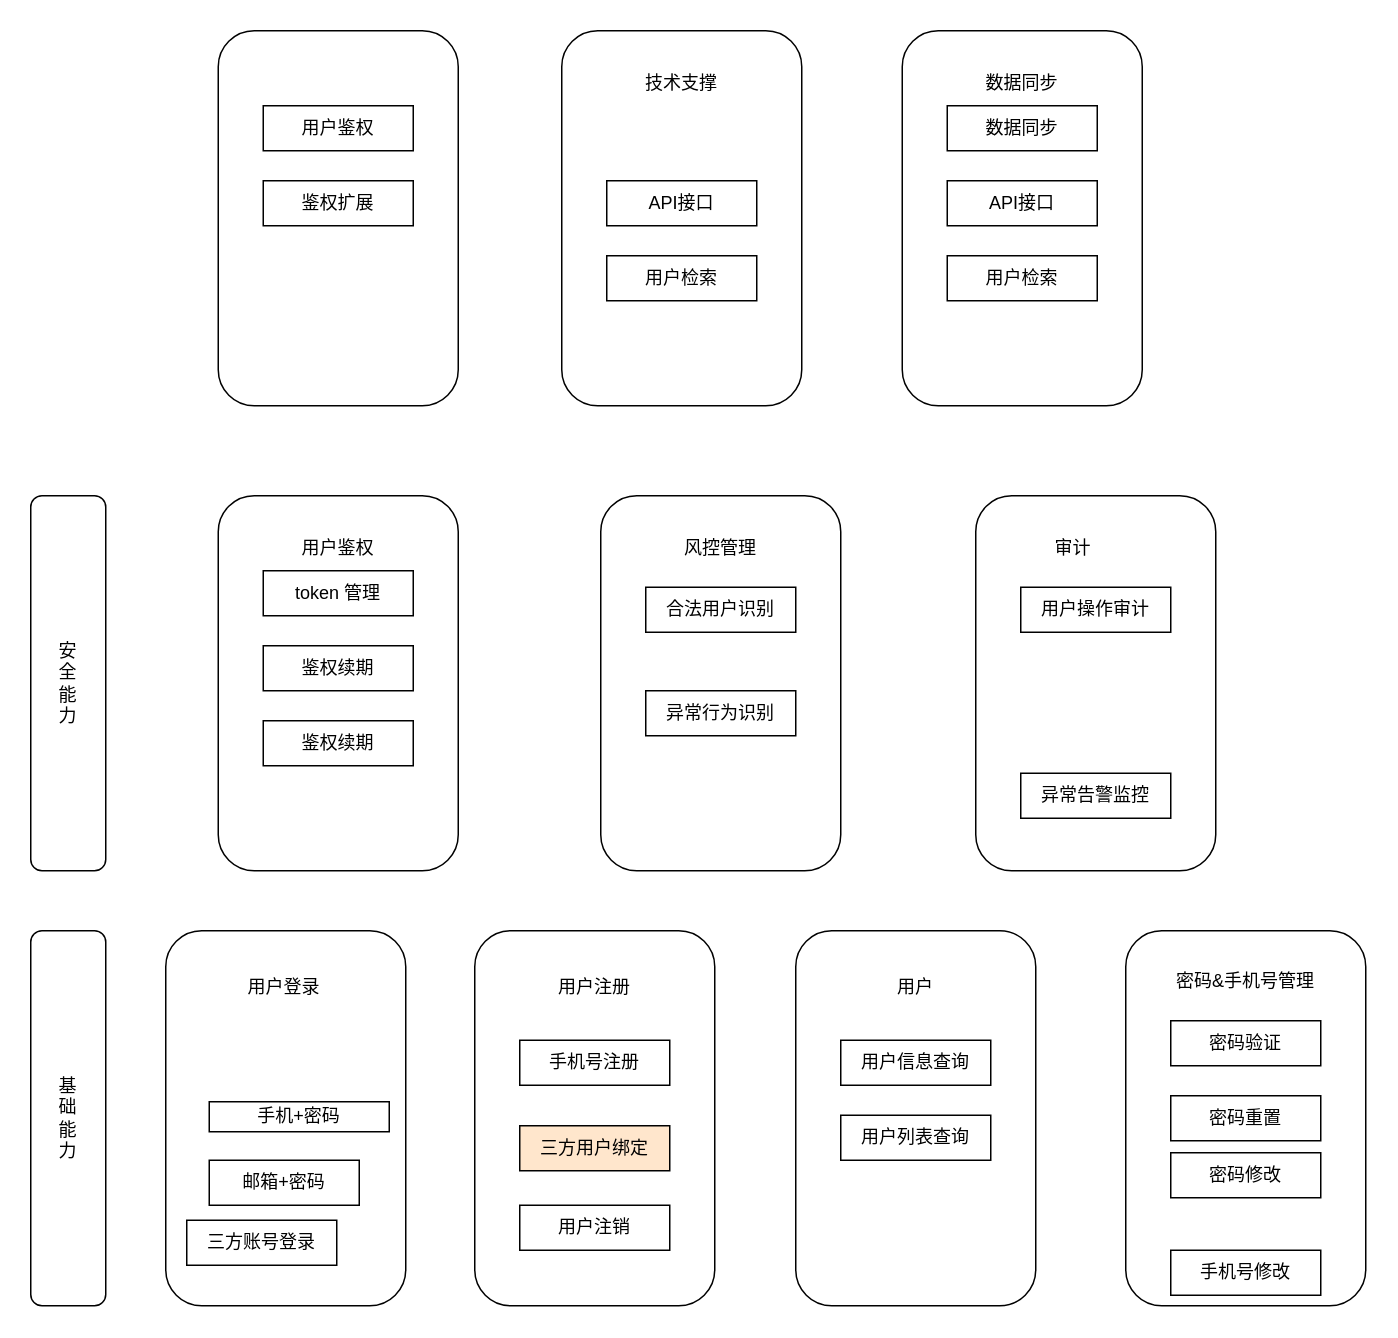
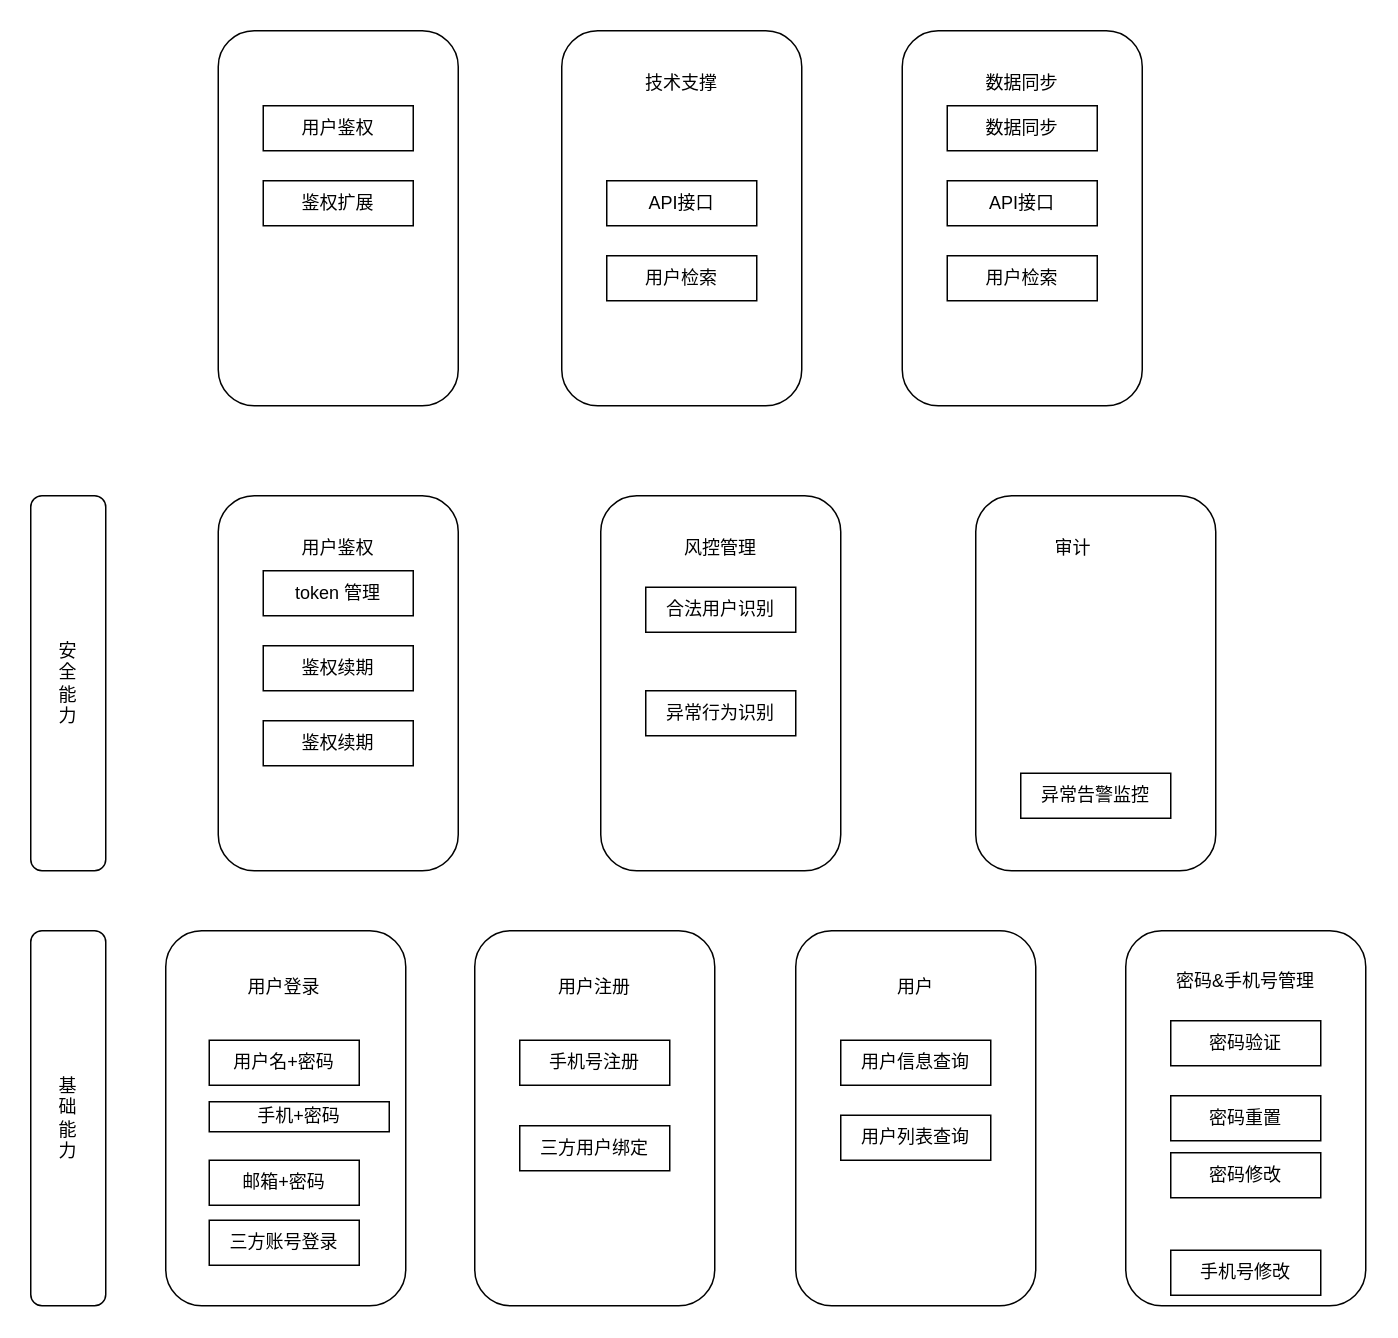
(1096, 610) -> none
none -> (284, 1063)
(595, 1148) -> (595, 1148)
(595, 1228) -> none
(262, 1243) -> (284, 1243)
